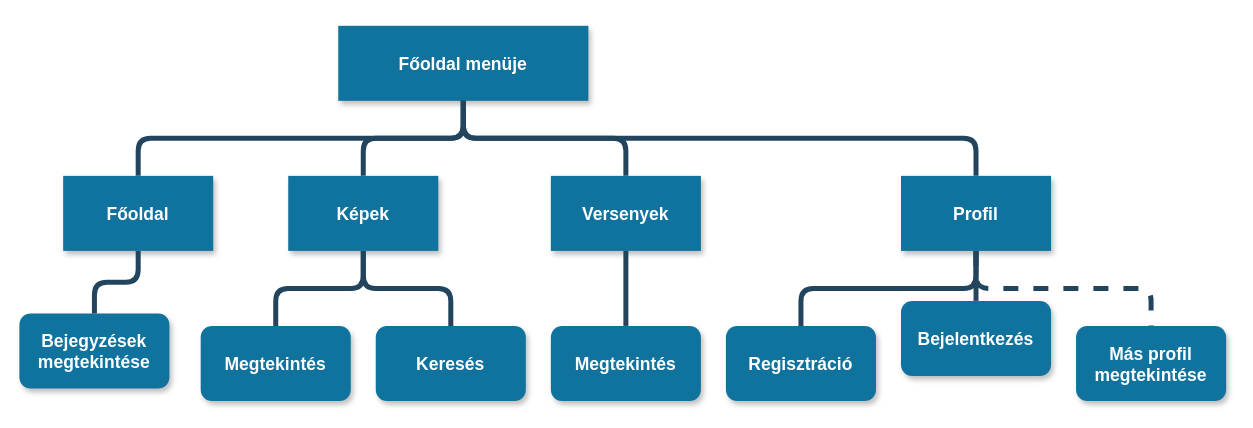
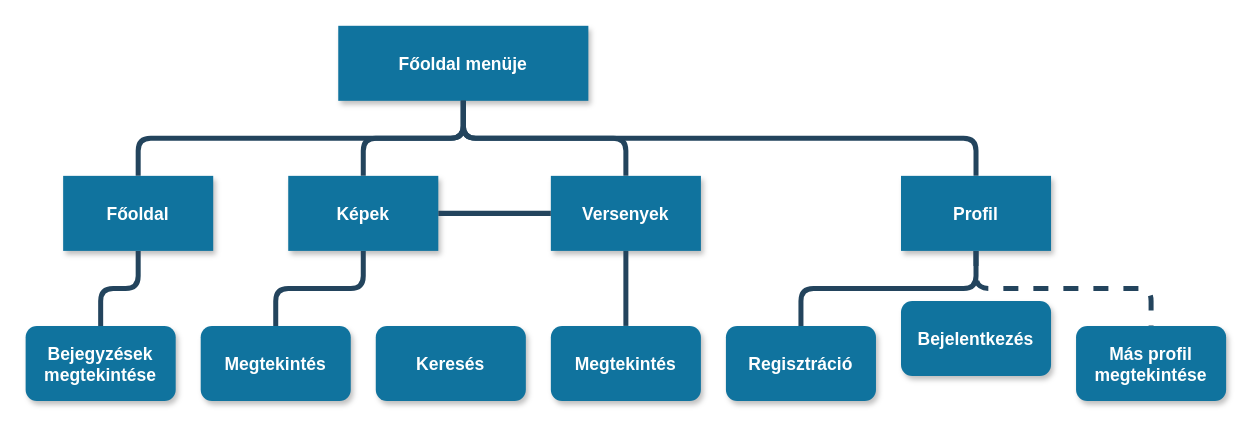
(422, 288) -> (494, 213)
(976, 293) -> none
(94, 351) -> (101, 363)
